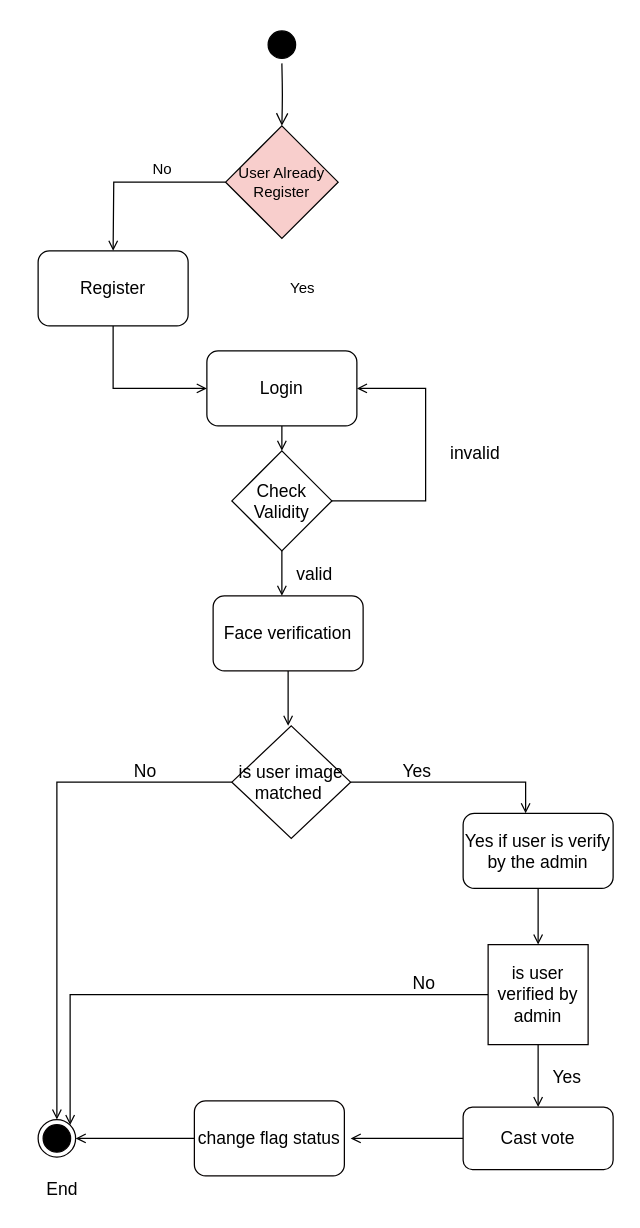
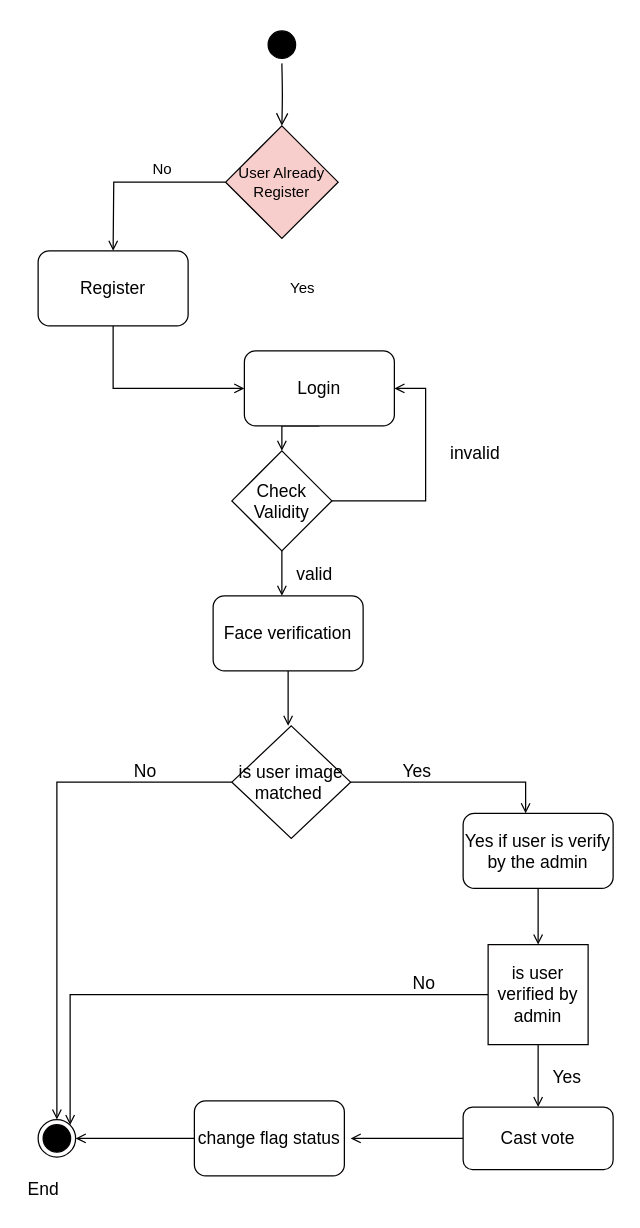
(282, 388) -> (319, 388)
(69, 1188) -> (51, 1188)
